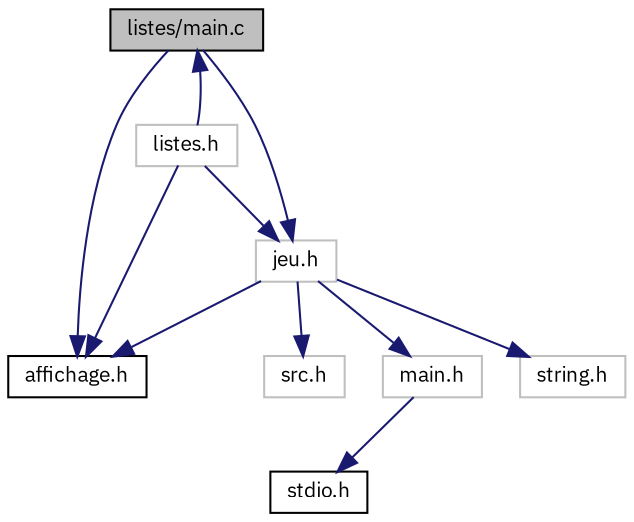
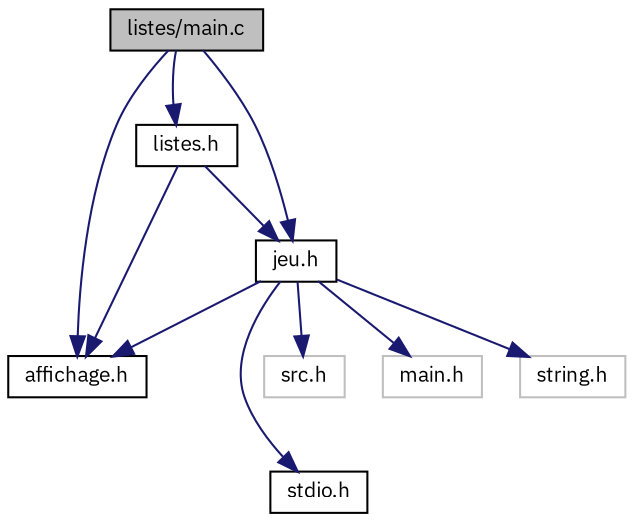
(200, 98) -> (173, 78)
(187, 146) -> (187, 146)
(296, 261) -> (296, 261)
(383, 427) -> (241, 370)
